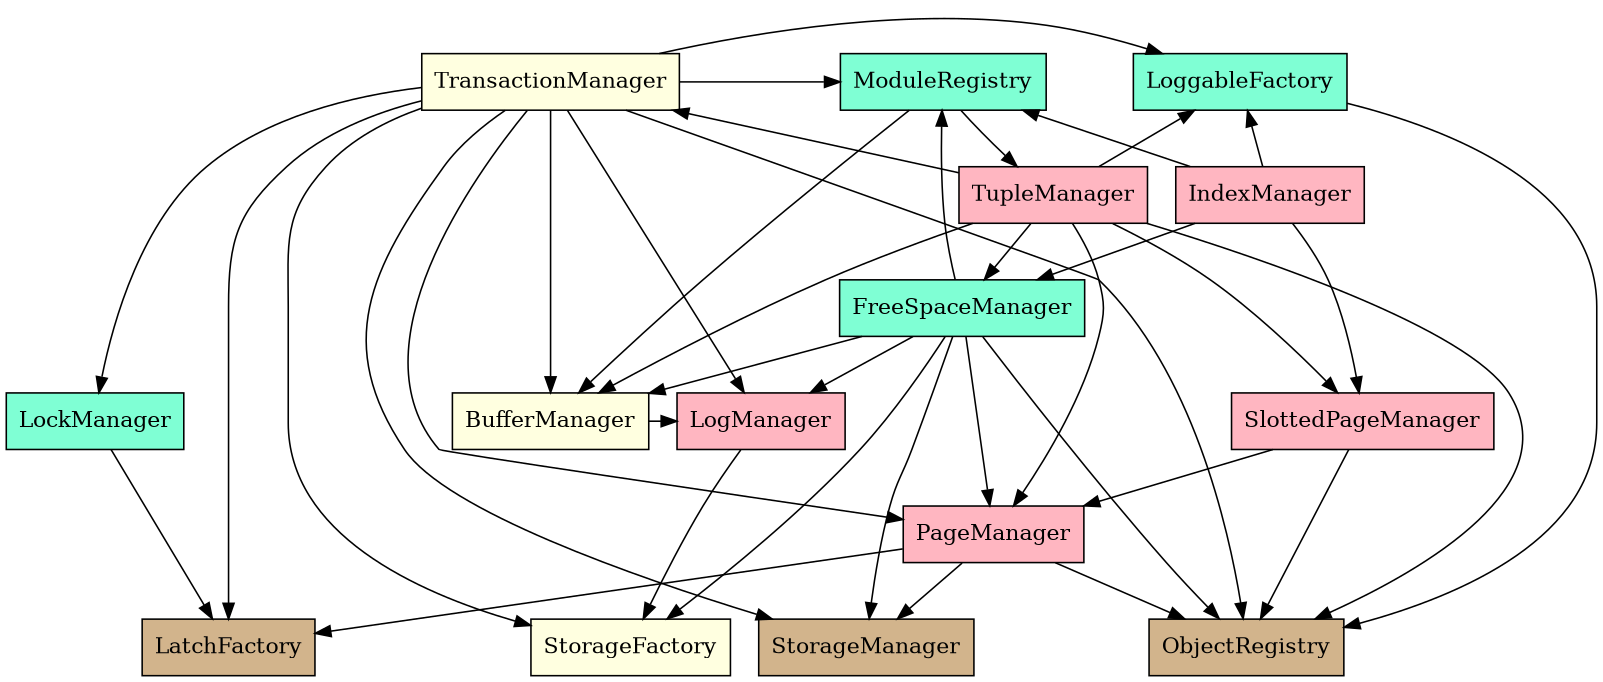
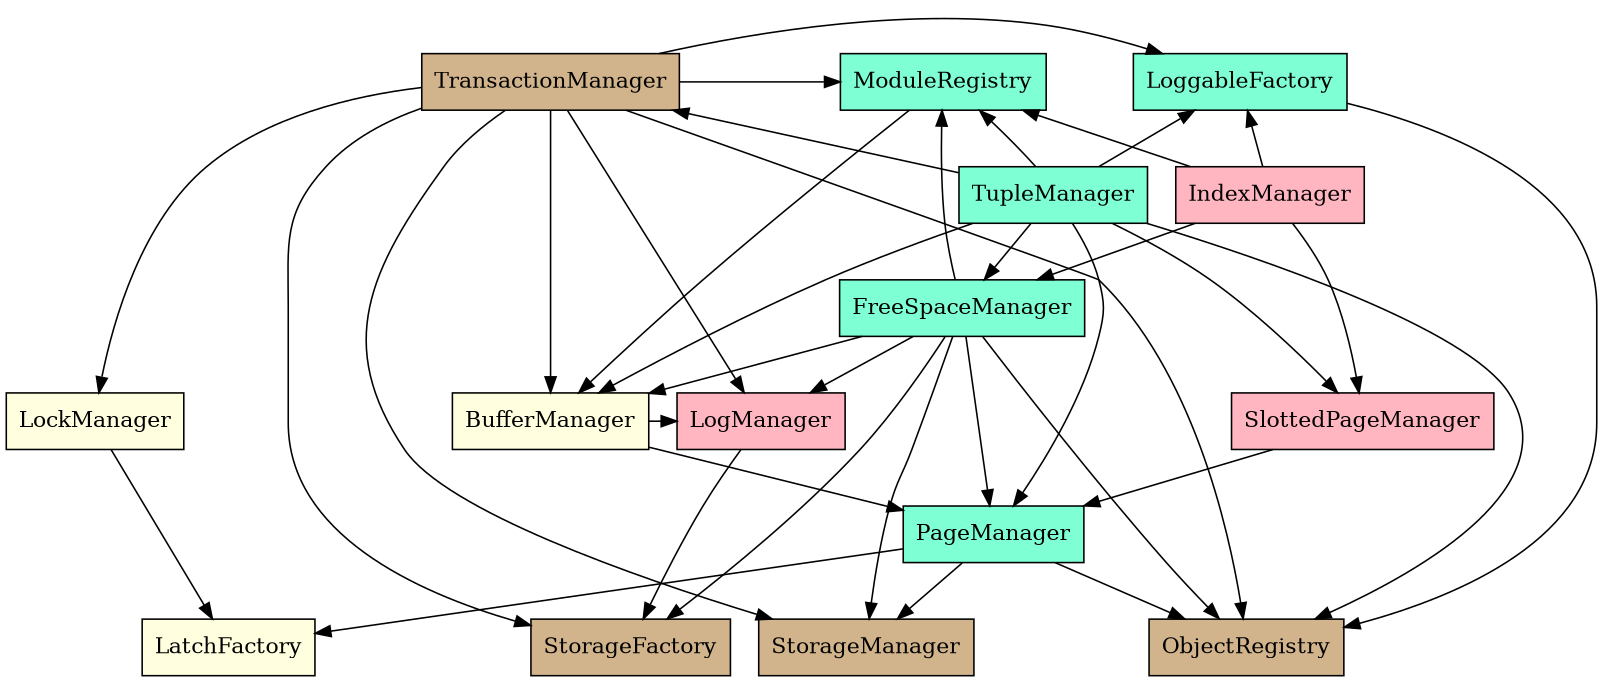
(551, 82) -> (551, 82)
(983, 134) -> (1014, 144)
(1053, 195) -> (1053, 195)
(229, 300) -> none
(95, 421) -> (95, 421)
(476, 456) -> (768, 477)
(1308, 527) -> none
(994, 534) -> (994, 534)
(229, 647) -> (229, 647)
(631, 647) -> (631, 647)
